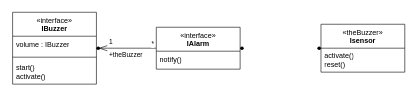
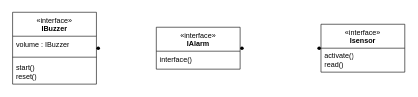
(363, 37) -> (363, 37)
(128, 48) -> none
(175, 60) -> (181, 60)
(344, 60) -> (344, 60)
(35, 72) -> (30, 72)
